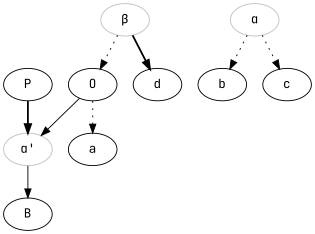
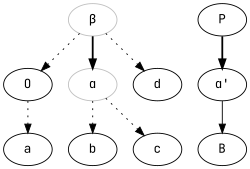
none -> (93, 48)
(139, 48) -> (122, 49)
(64, 114) -> none
(28, 149) -> (222, 85)
